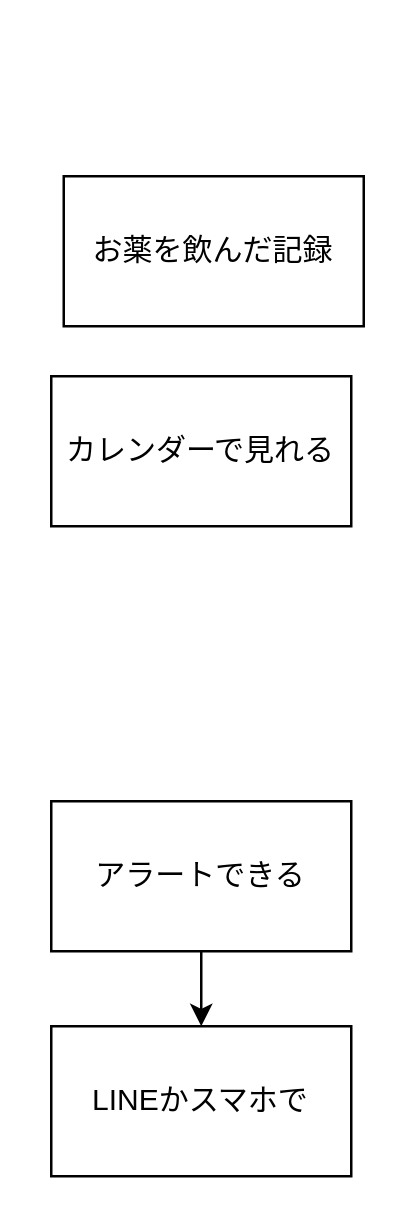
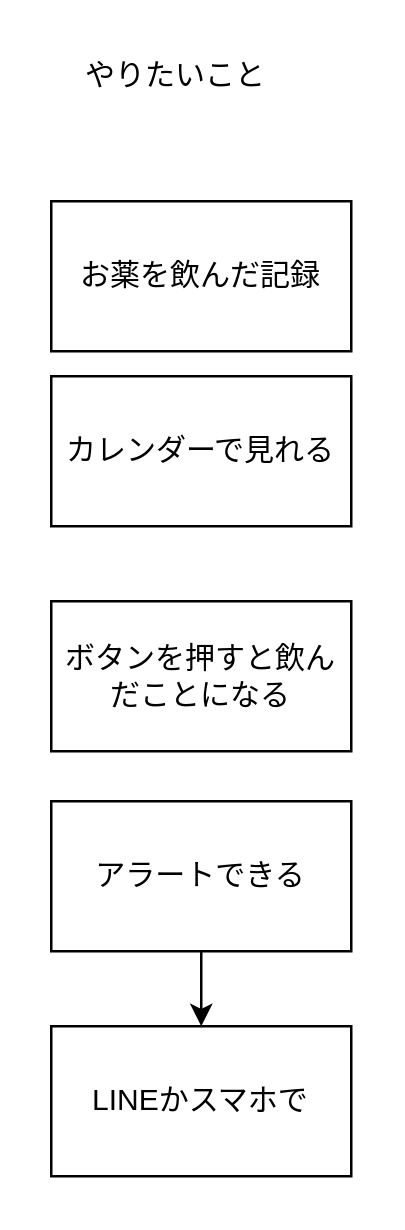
none -> (176, 76)
(214, 251) -> (201, 276)
none -> (201, 676)
